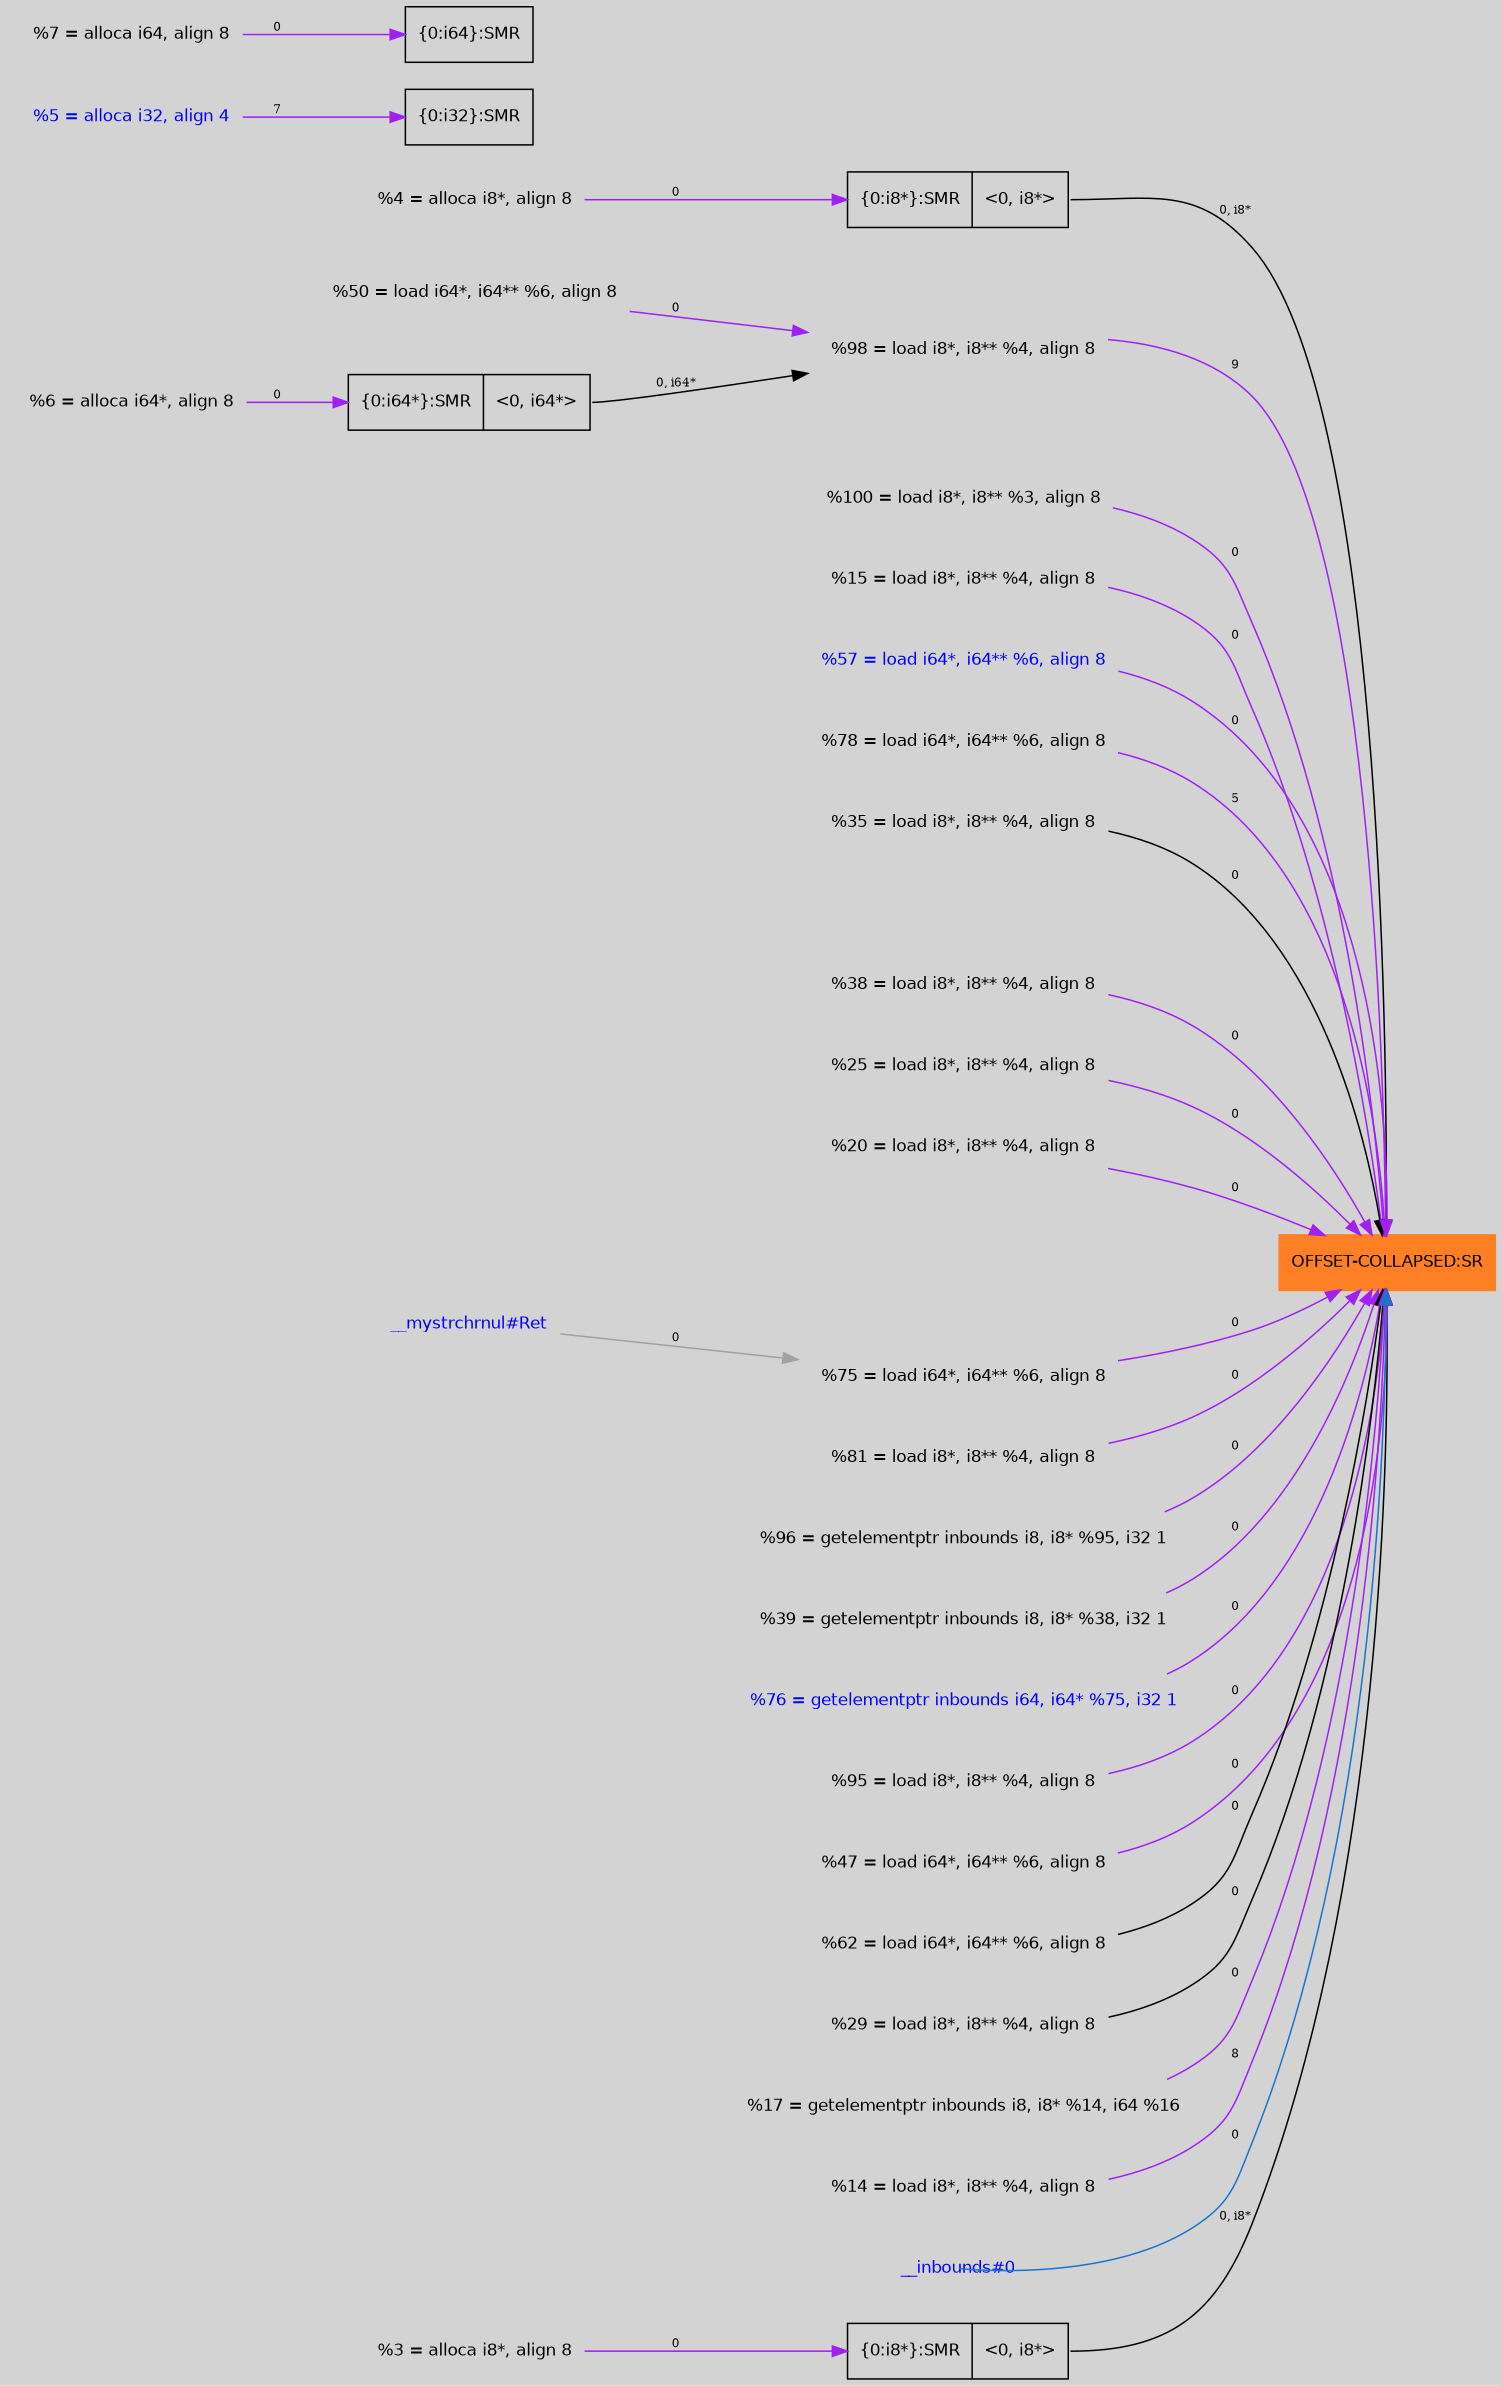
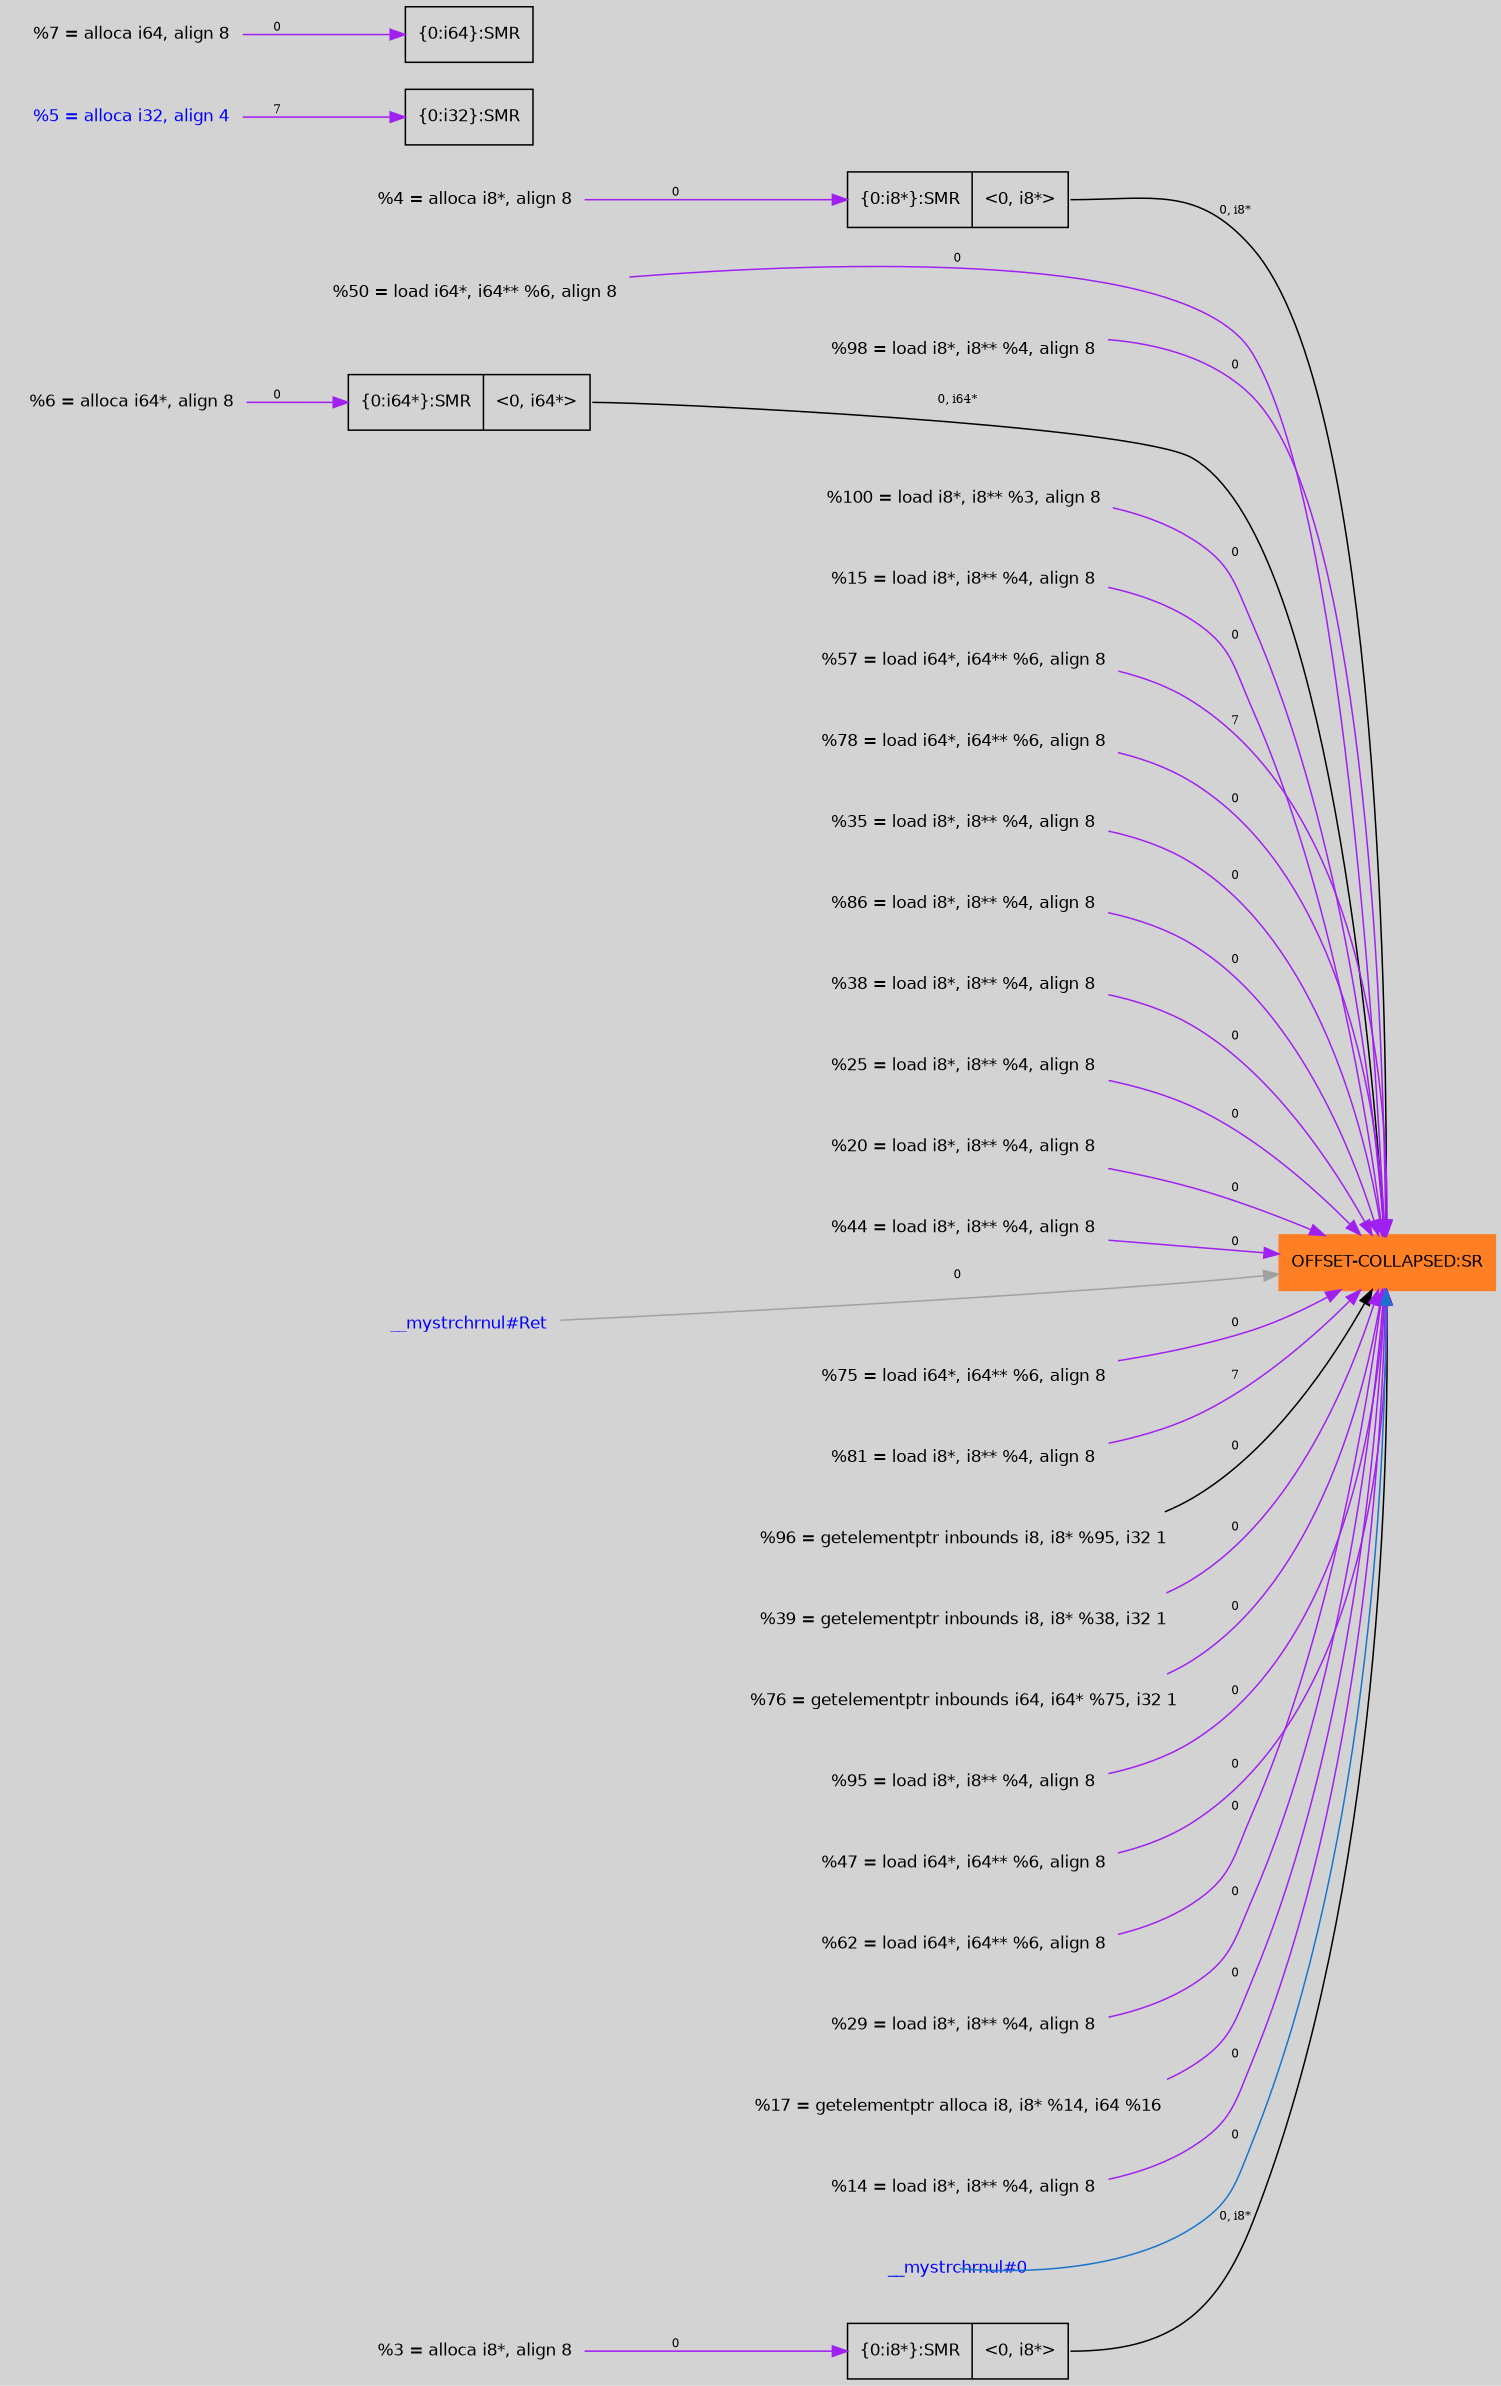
(711, 321) -> (1284, 427)
(1236, 366) -> (1236, 366)
(693, 390) -> (1252, 534)
(958, 661) -> (958, 661)
(1236, 721) -> (1236, 721)
(1236, 799) -> (1236, 799)
none -> (958, 904)
(1300, 983) -> (1300, 983)
none -> (958, 1228)
(671, 1346) -> (912, 1301)
(1236, 1376) -> (1236, 1376)
(1280, 1423) -> (1280, 1423)
(1308, 1656) -> (1308, 1656)
(958, 1701) -> (958, 1701)
(1317, 1703) -> (1317, 1703)
(1236, 2055) -> (1236, 2055)
(958, 2106) -> (958, 2106)
(958, 2269) -> (958, 2269)
